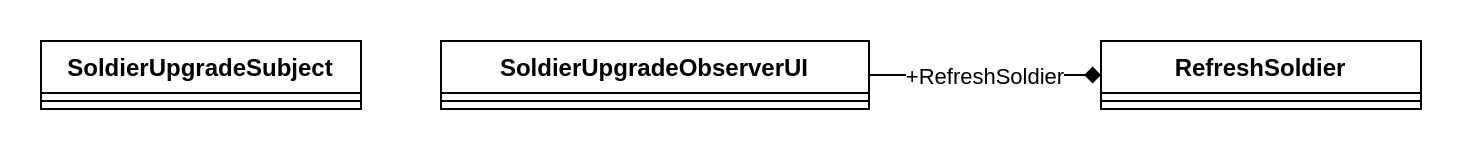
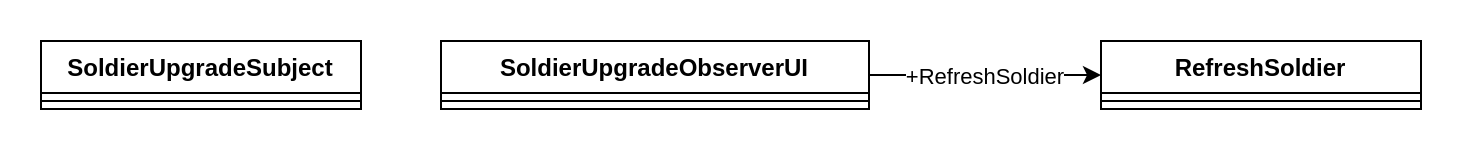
(1084, 75) -> (1085, 75)
